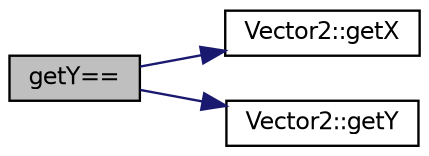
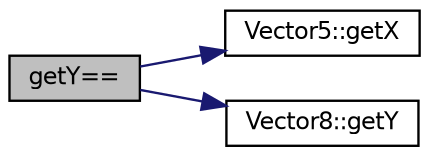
(322, 33) -> (322, 33)
(322, 123) -> (322, 123)
